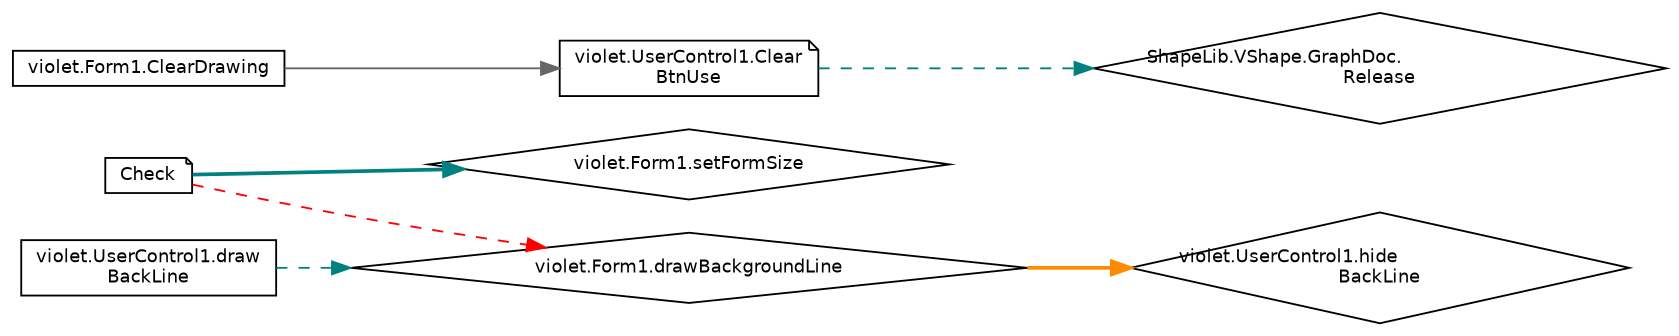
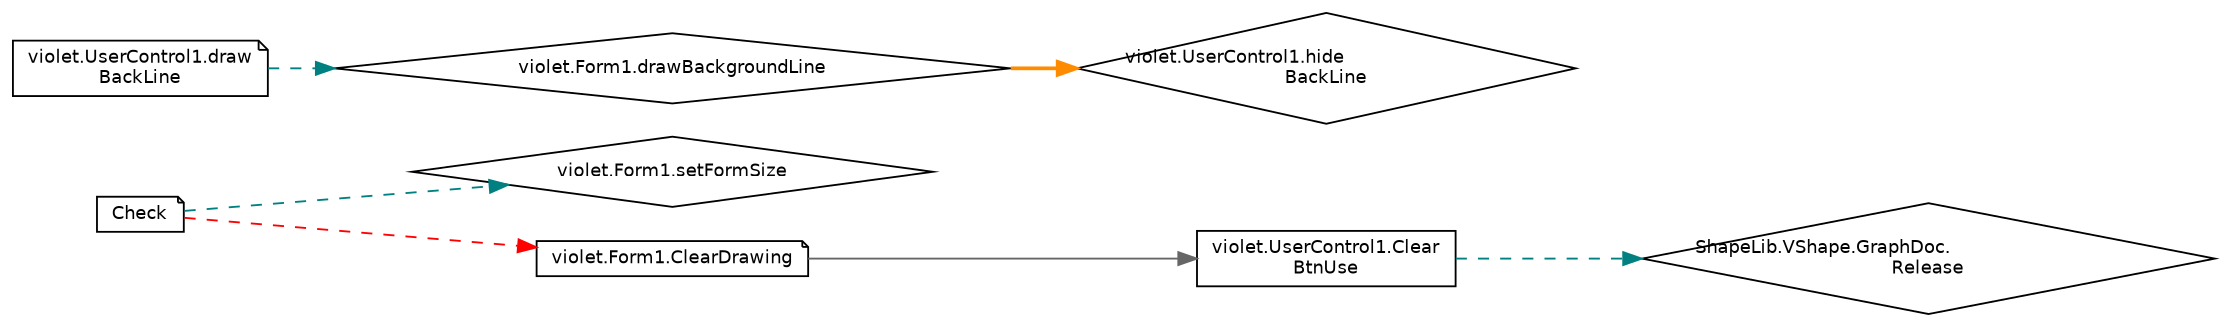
(149, 68) -> (672, 259)
(689, 68) -> (1326, 259)
(318, 172) -> (337, 199)
(359, 218) -> (351, 232)
(149, 268) -> (140, 68)
